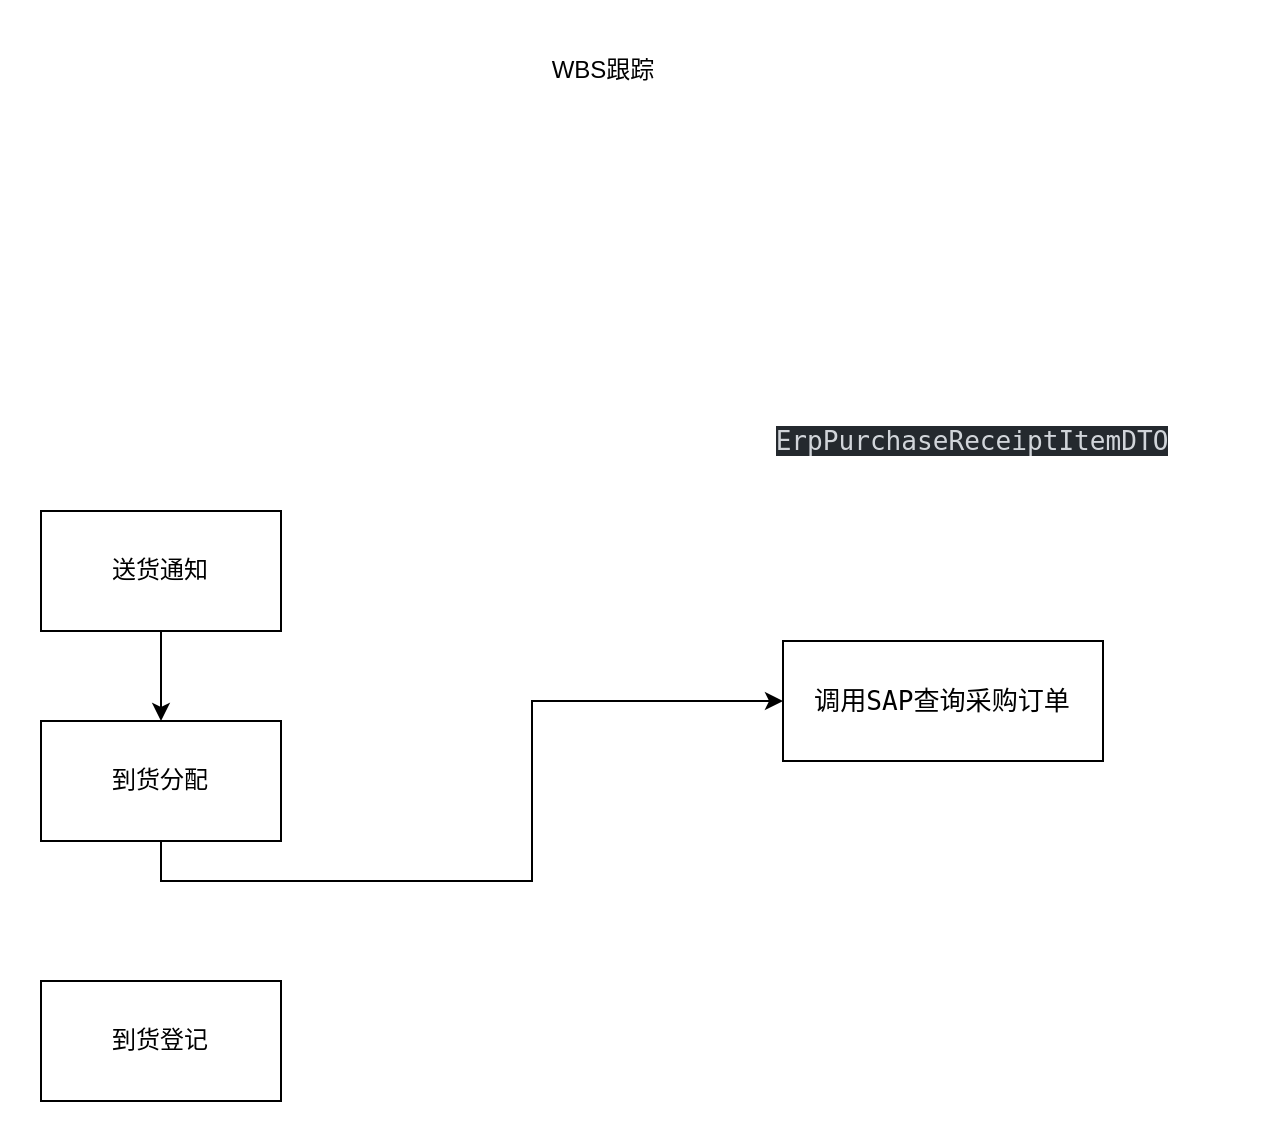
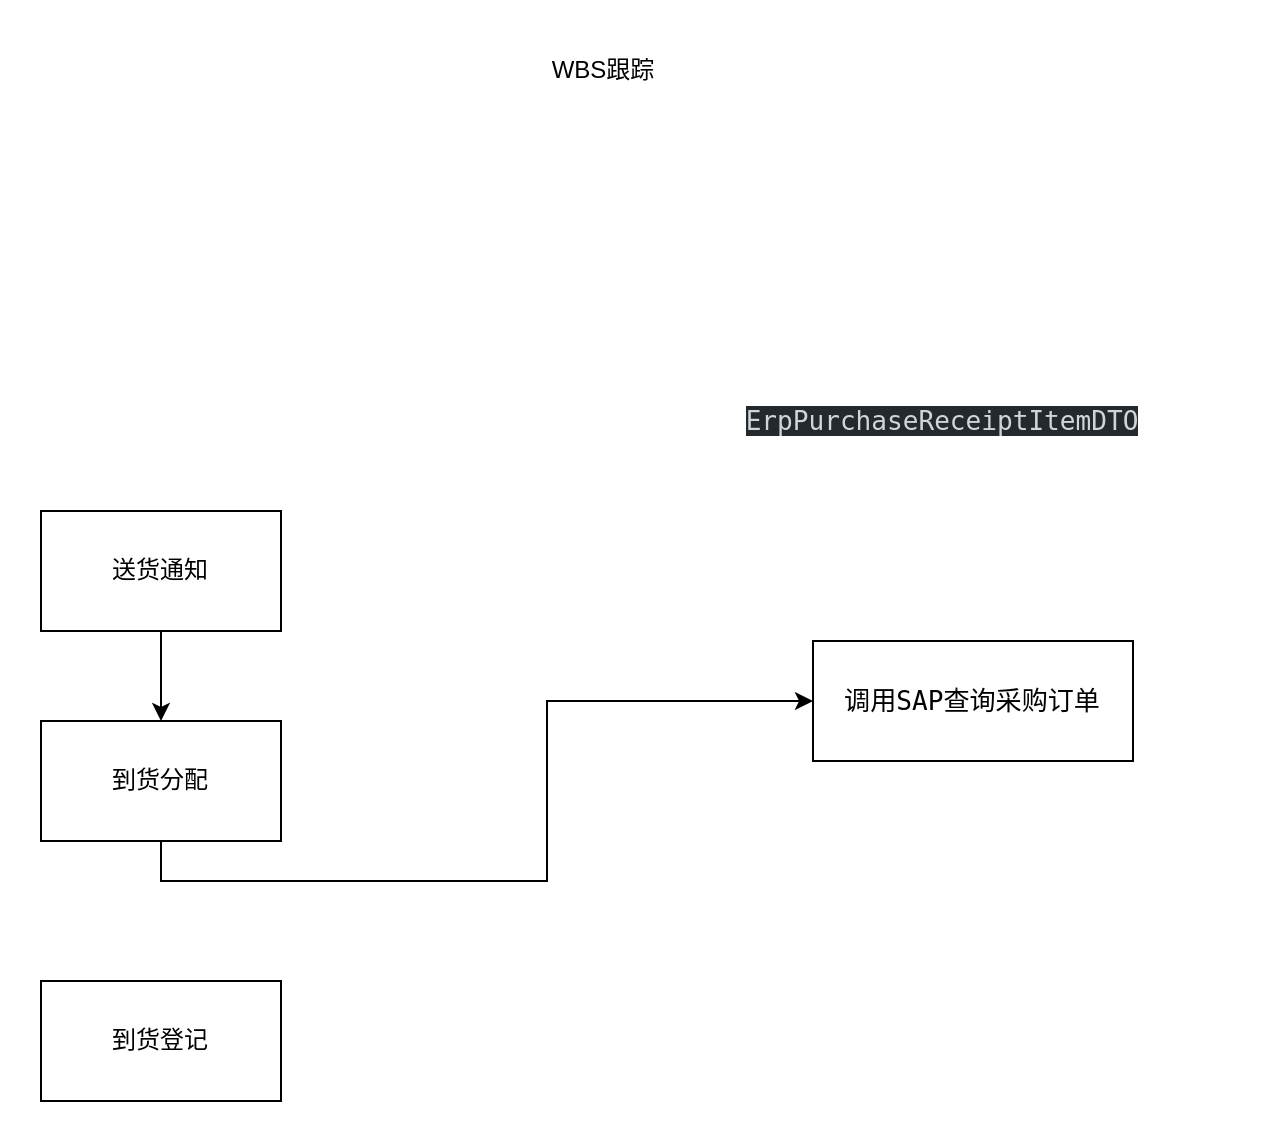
(973, 441) -> (943, 421)
(943, 701) -> (973, 701)
